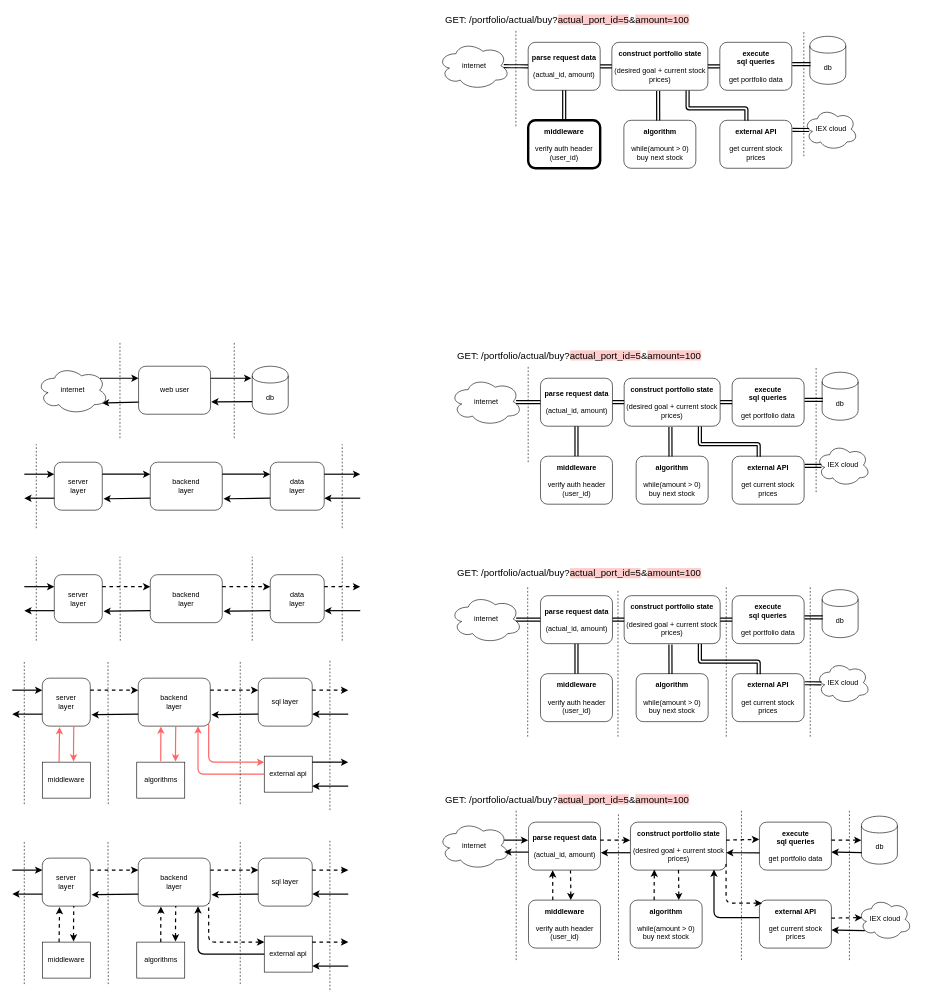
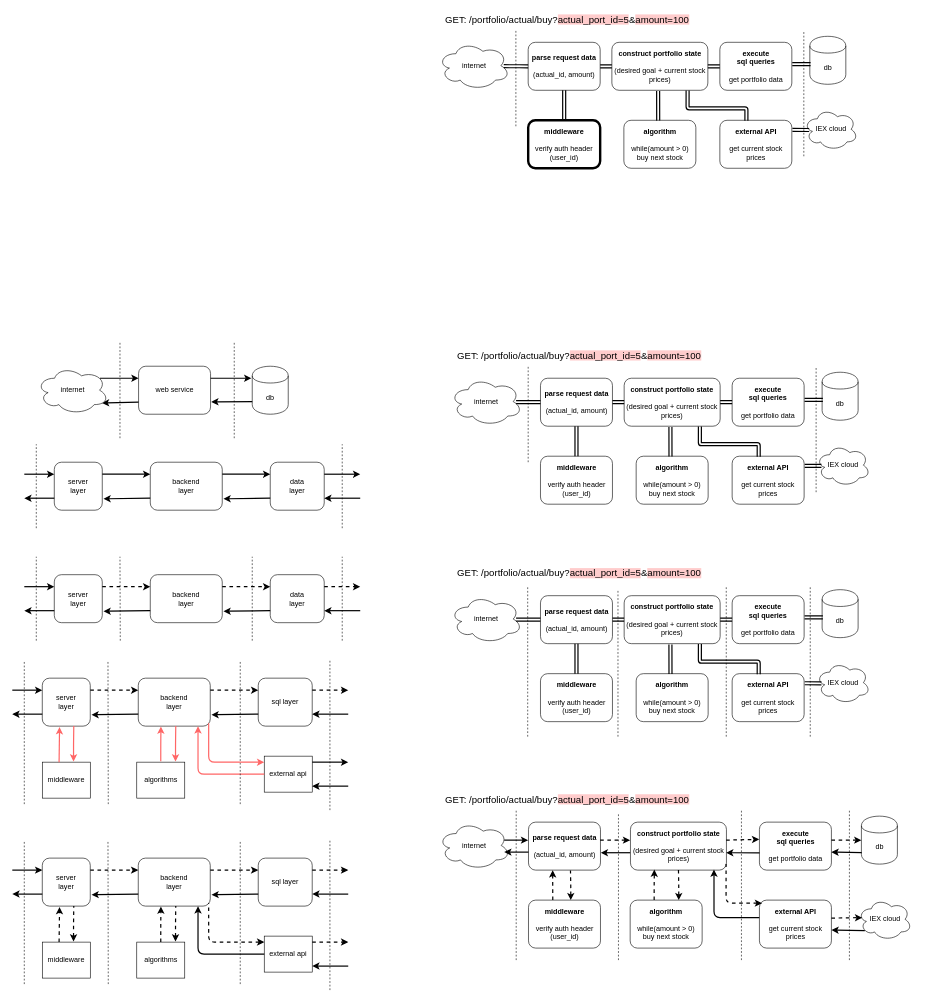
(175, 390) -> (175, 390)
